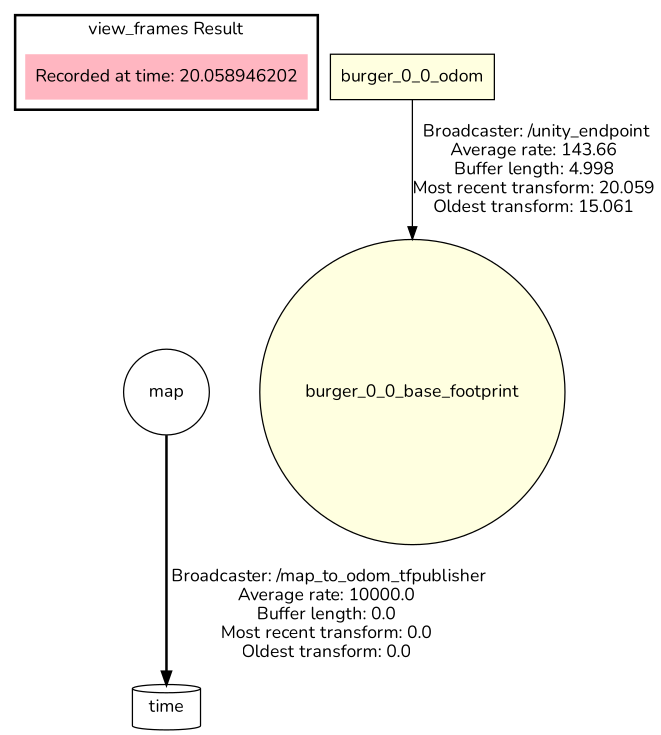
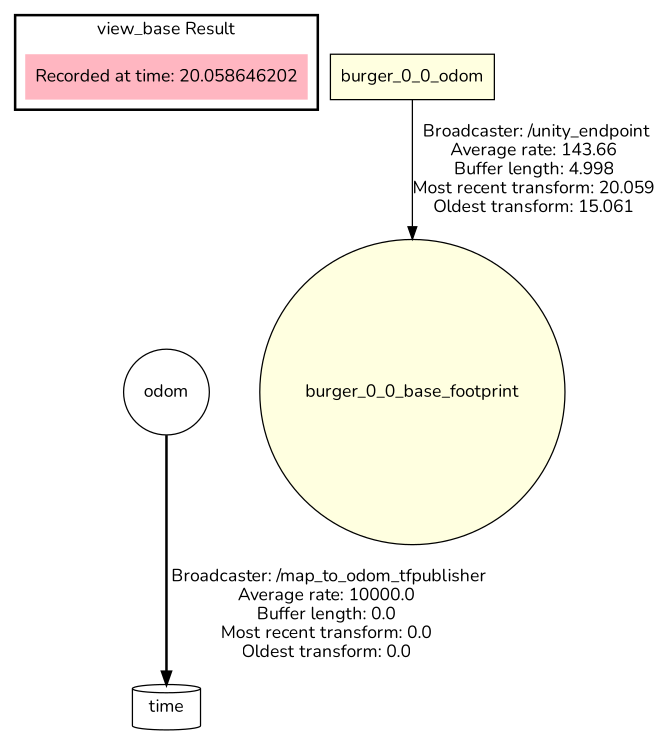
(166, 30) -> (166, 30)
(166, 77) -> (166, 77)
(166, 392) -> (166, 392)
